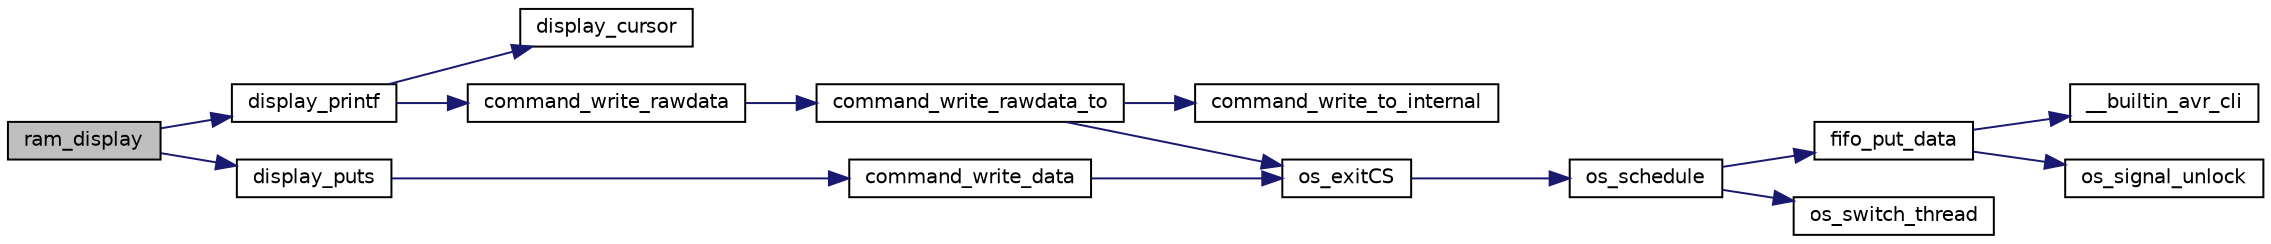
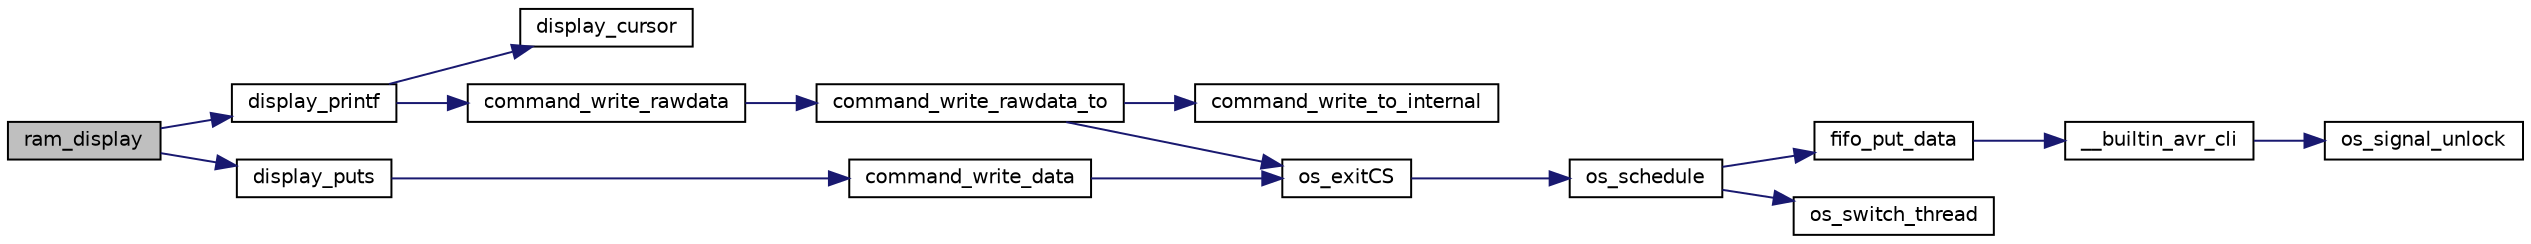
(2009, 157) -> (2279, 141)
